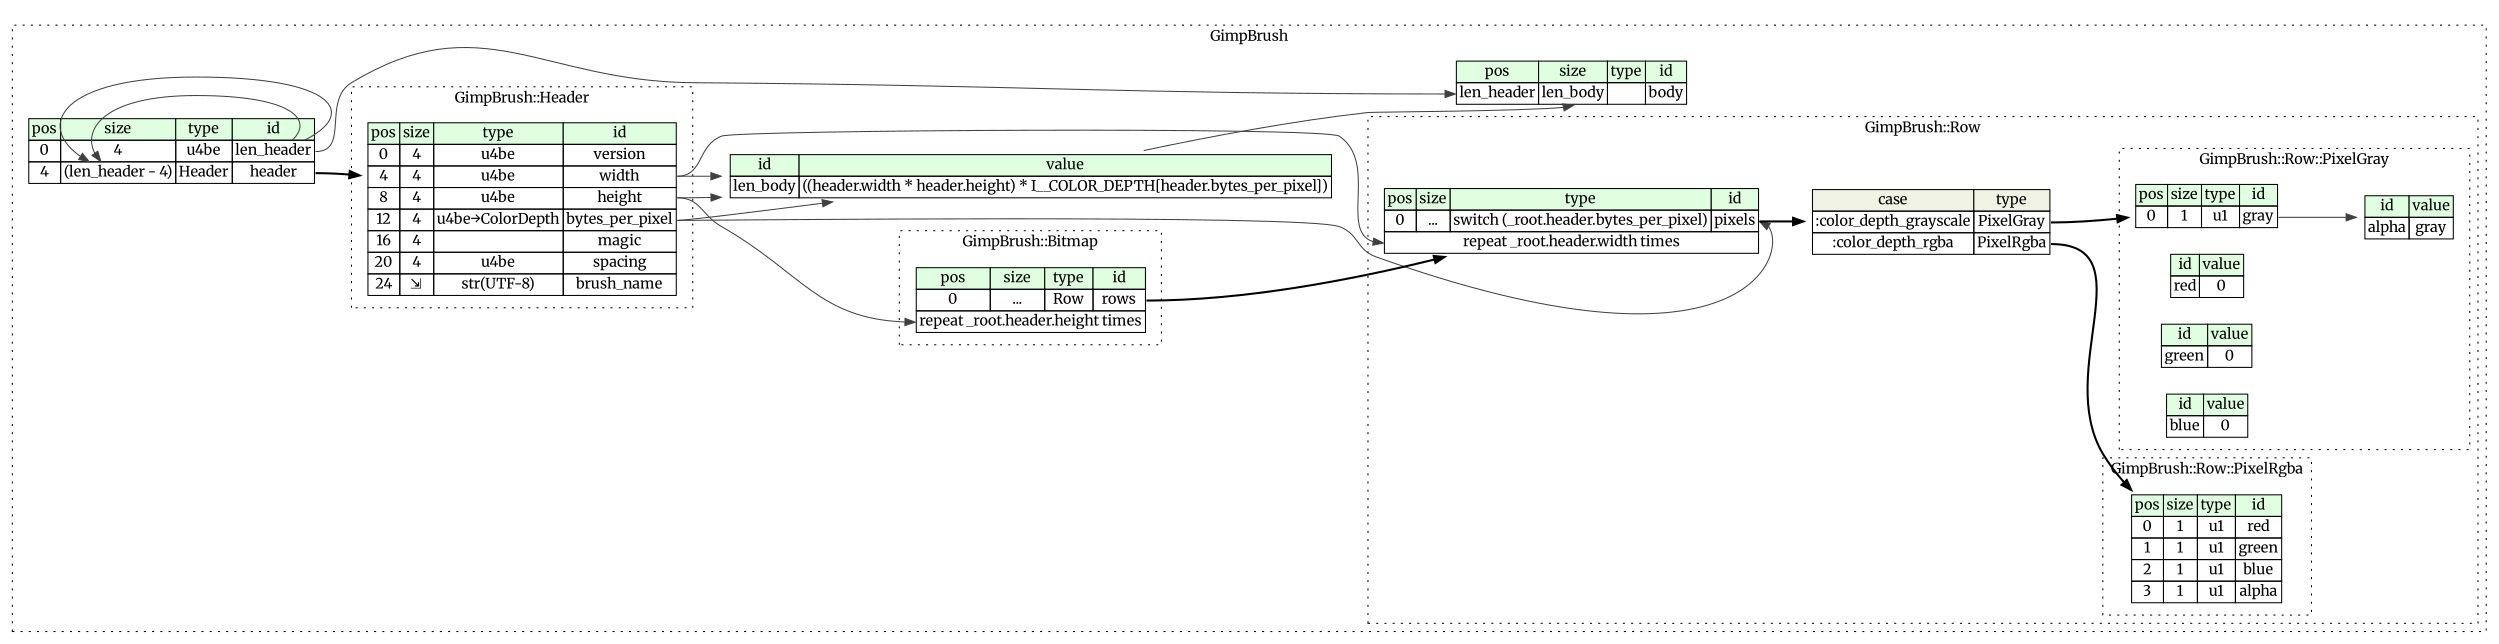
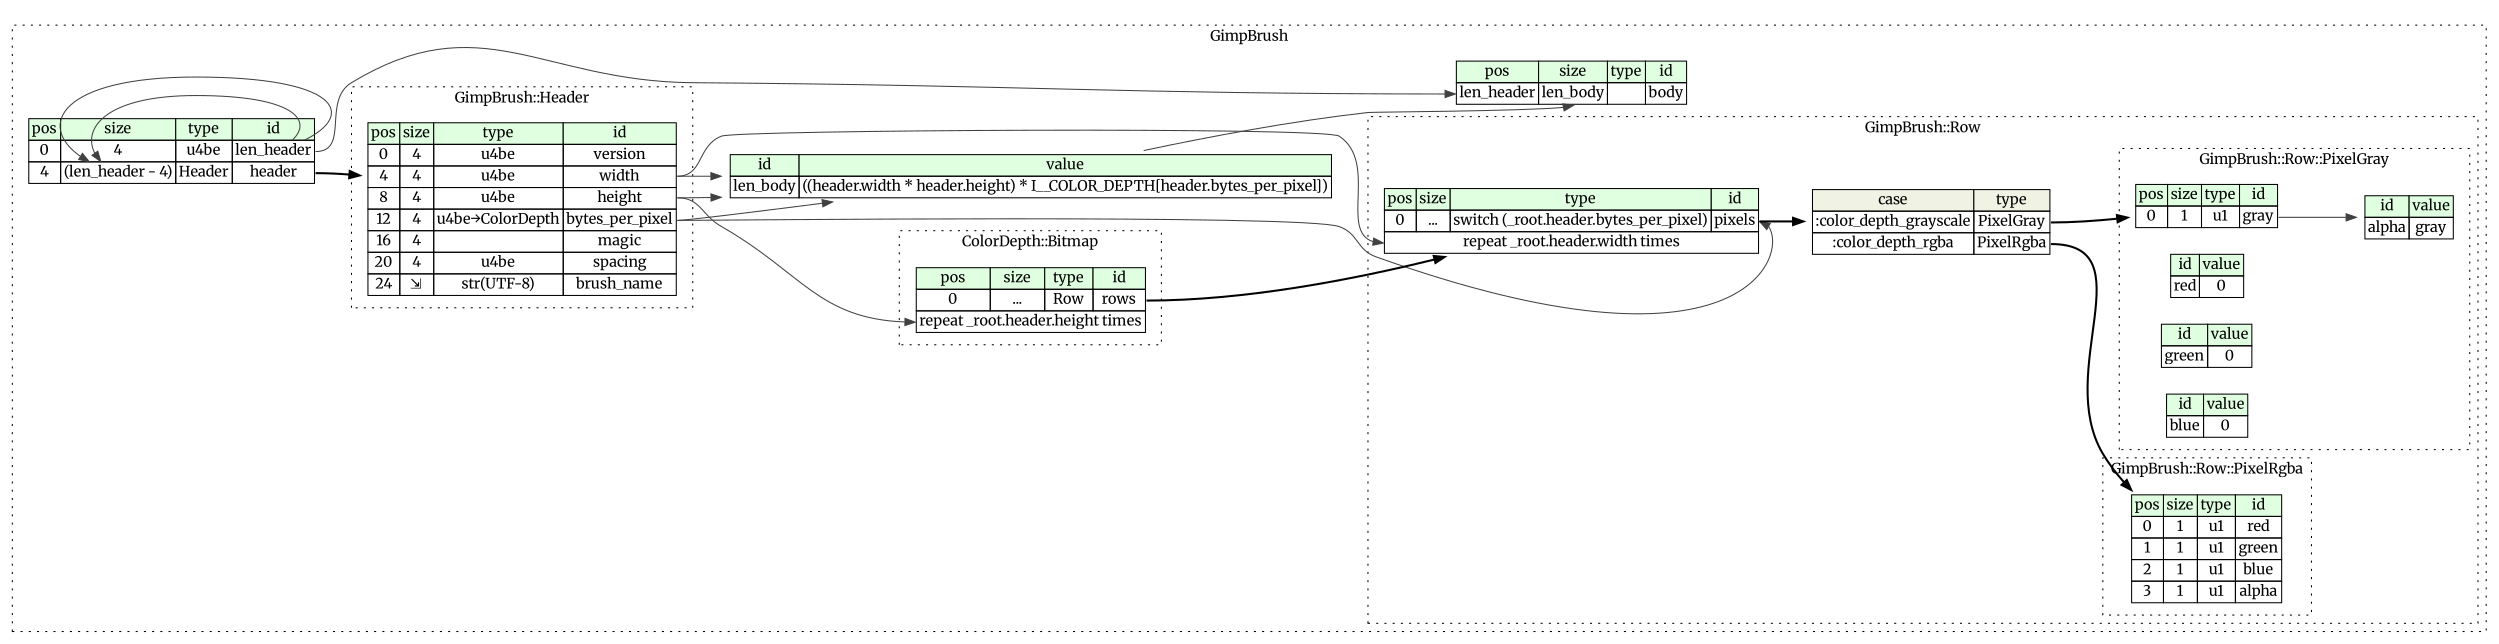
(1030, 243) -> (1030, 243)
